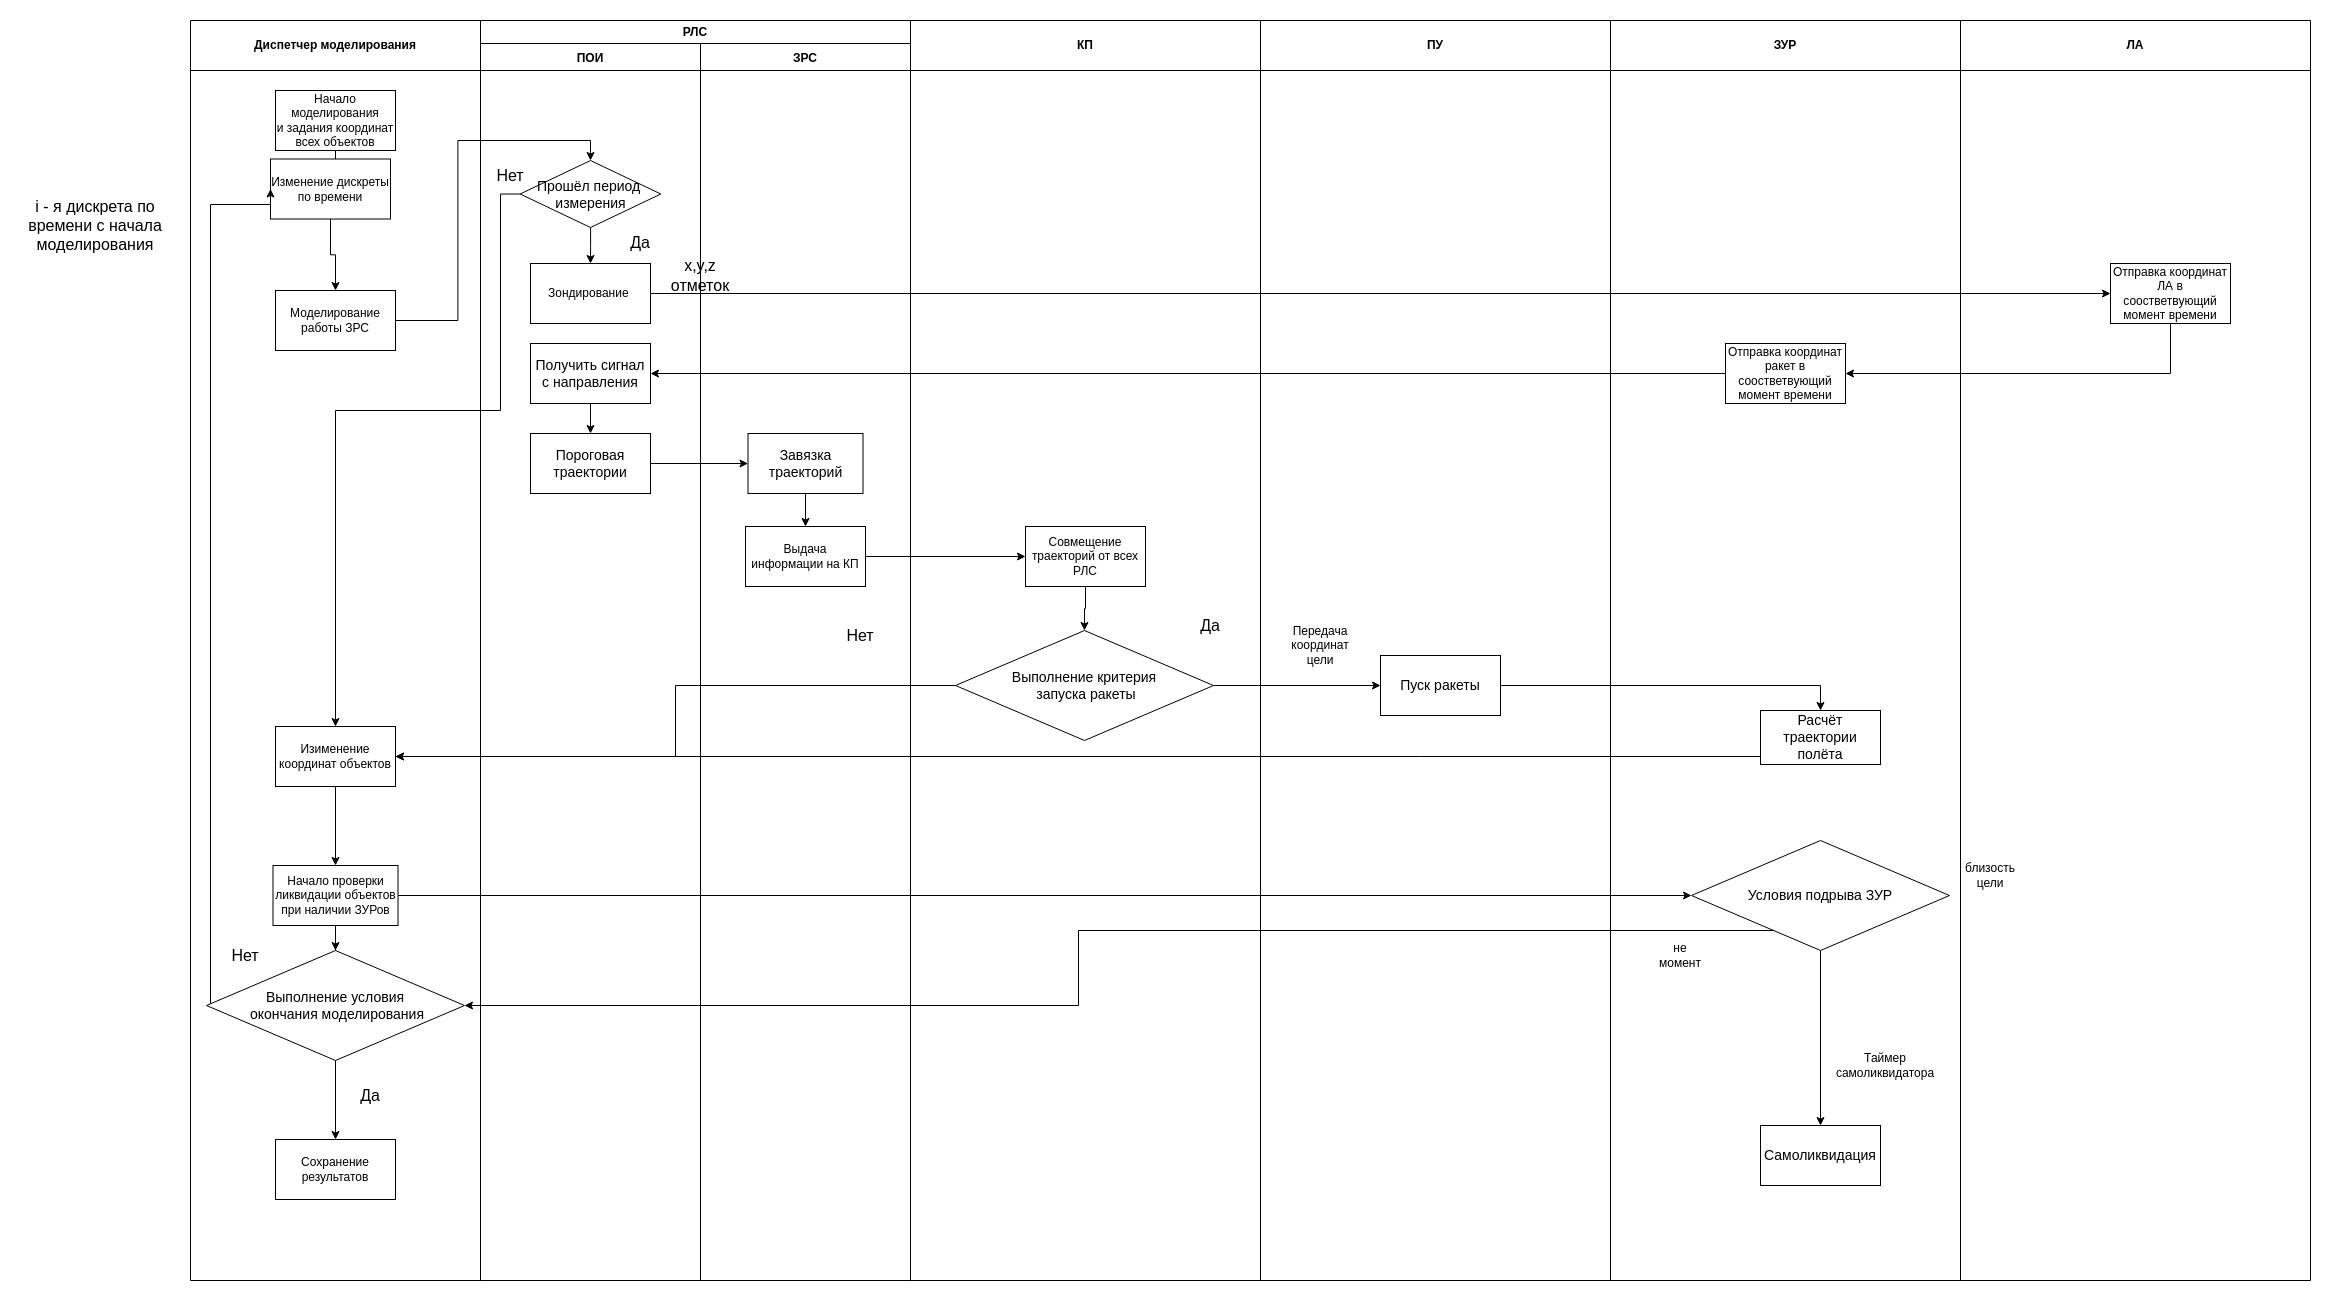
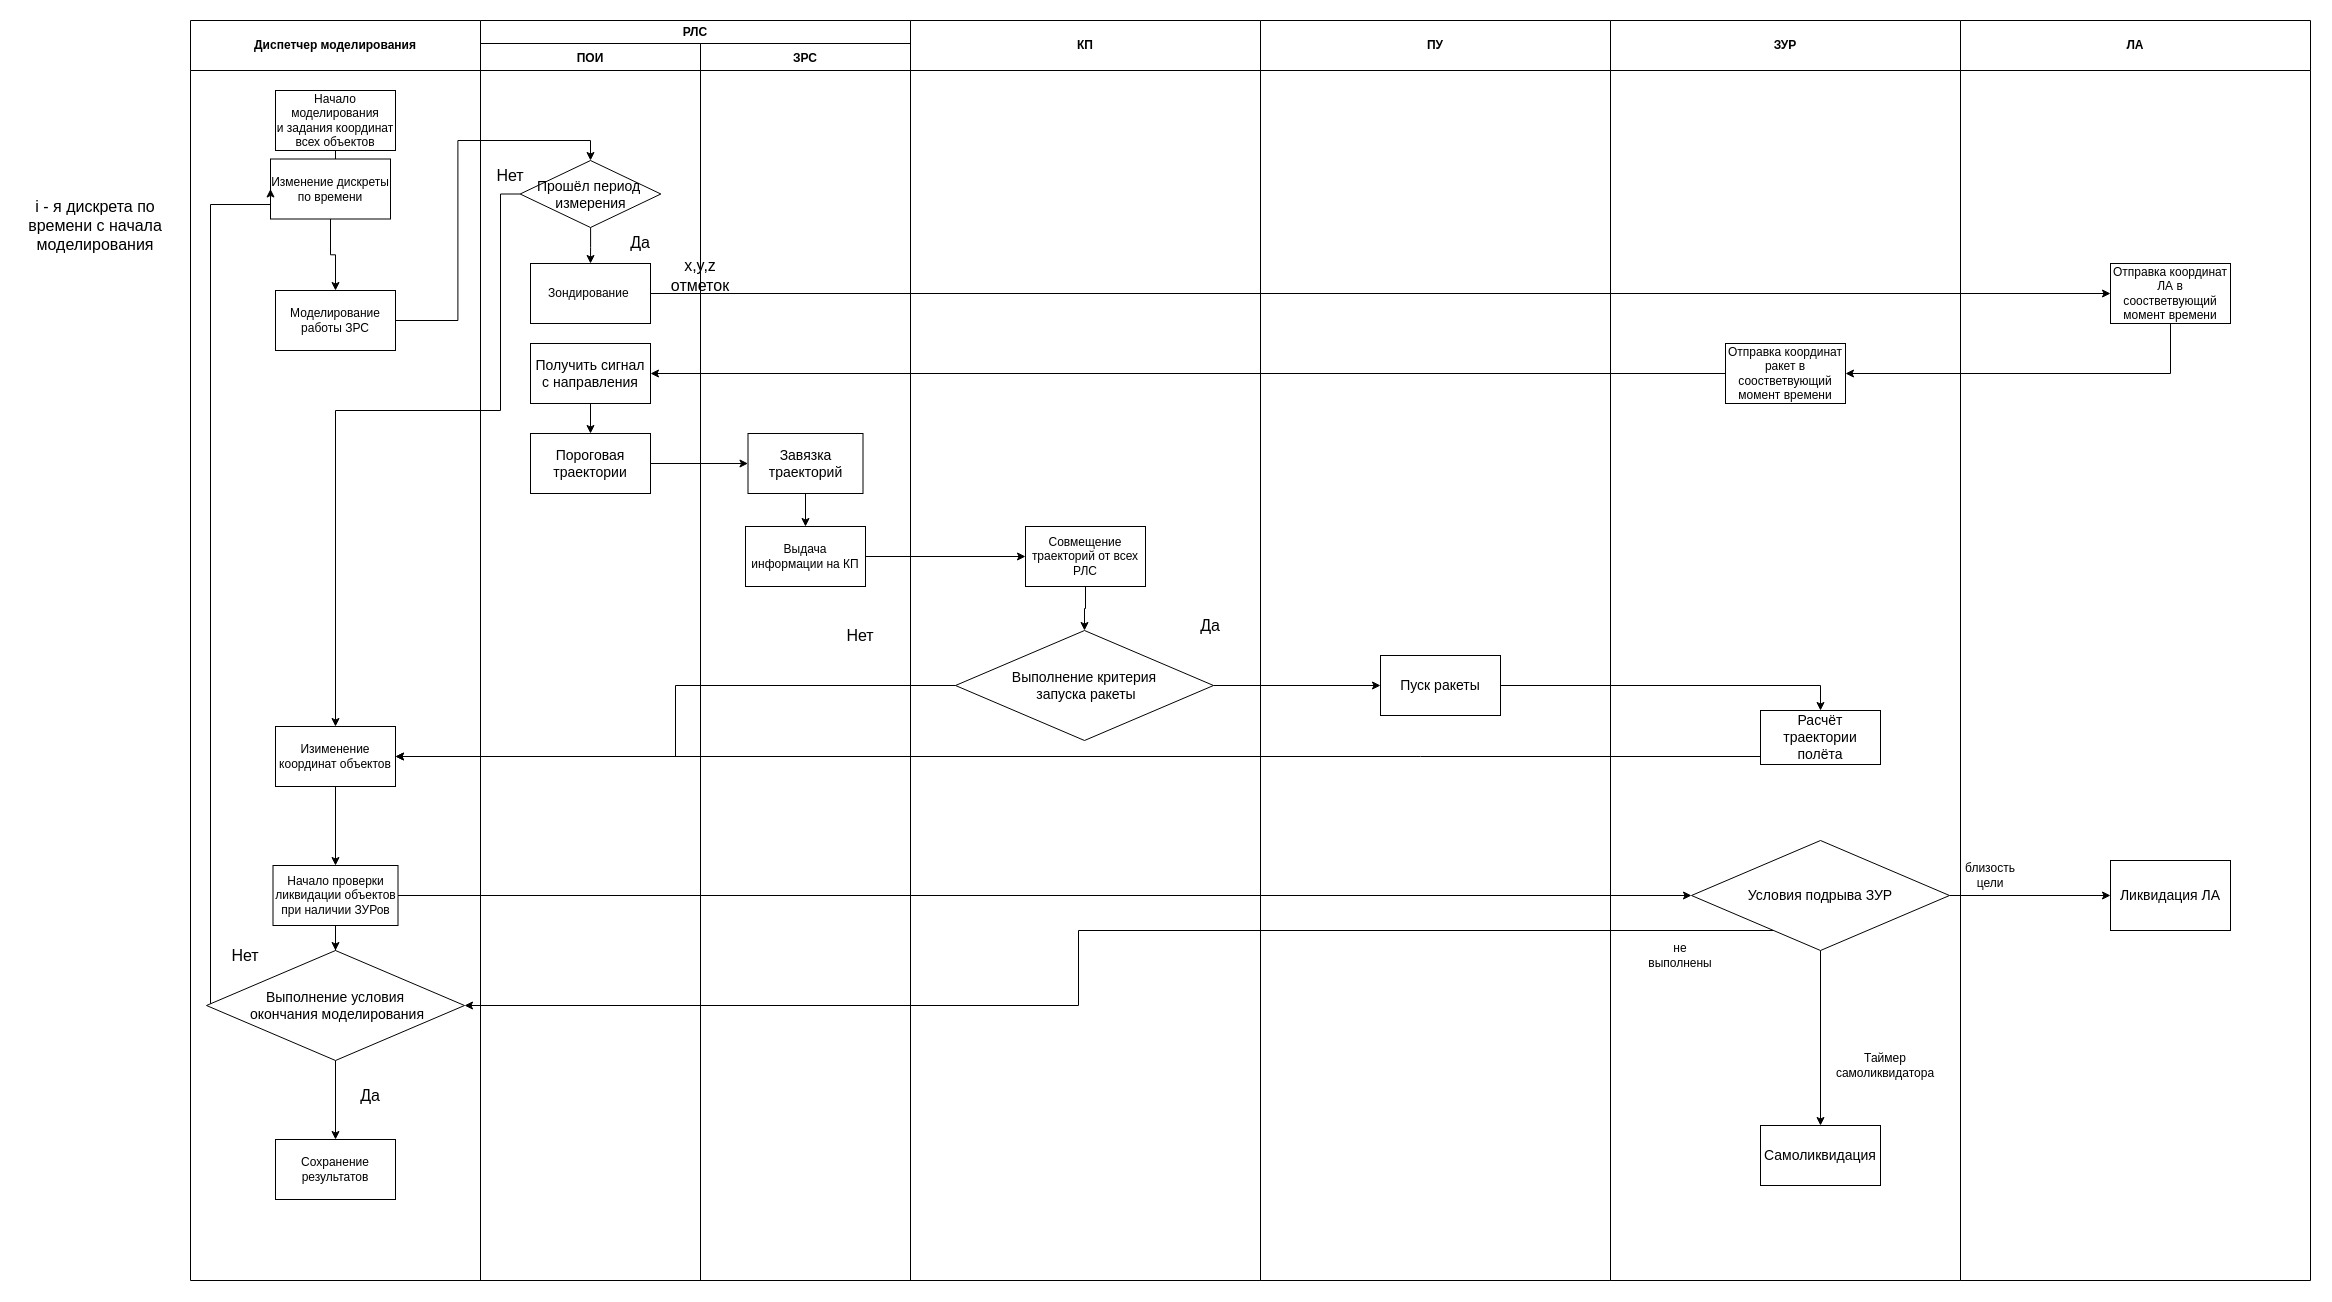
(1321, 646) -> none
none -> (2027, 896)
none -> (2171, 896)
(1681, 956) -> (1681, 956)
